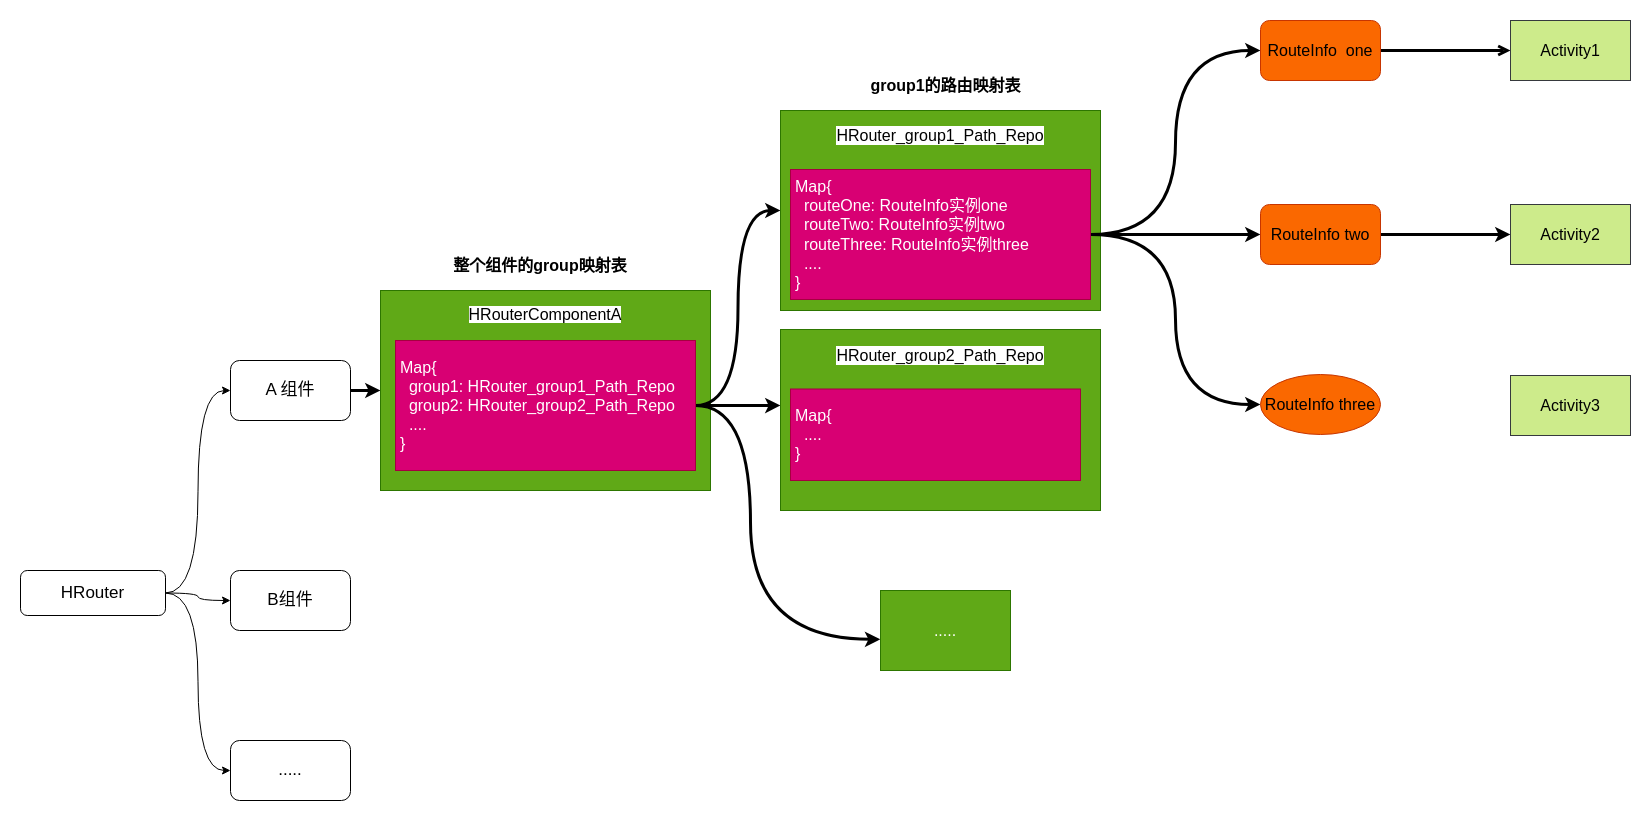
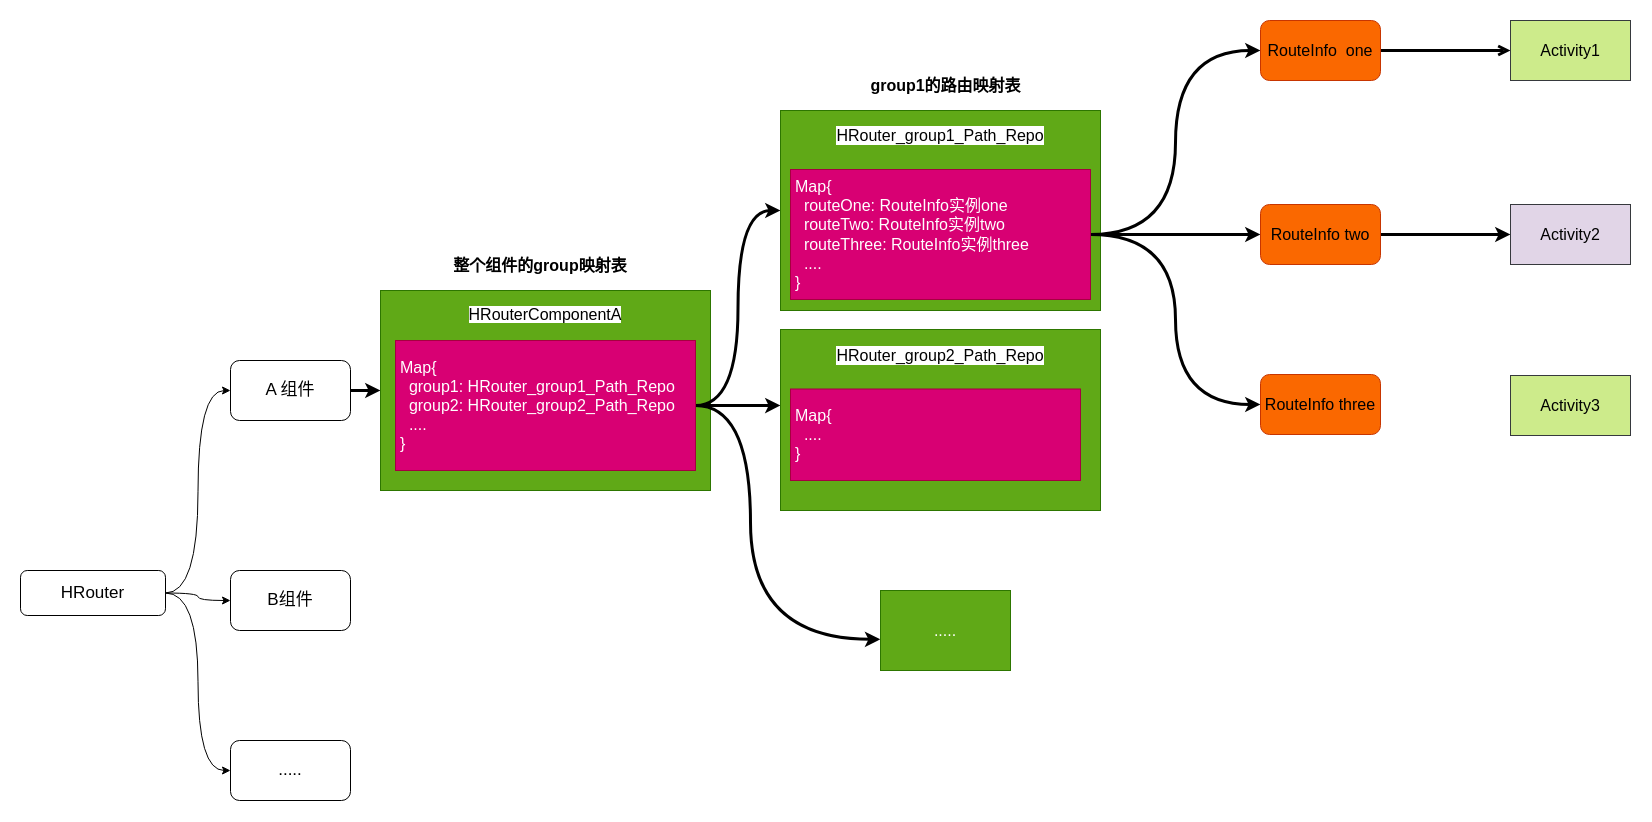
(1571, 235) -> (1571, 235)
(1321, 405) -> (1321, 405)
